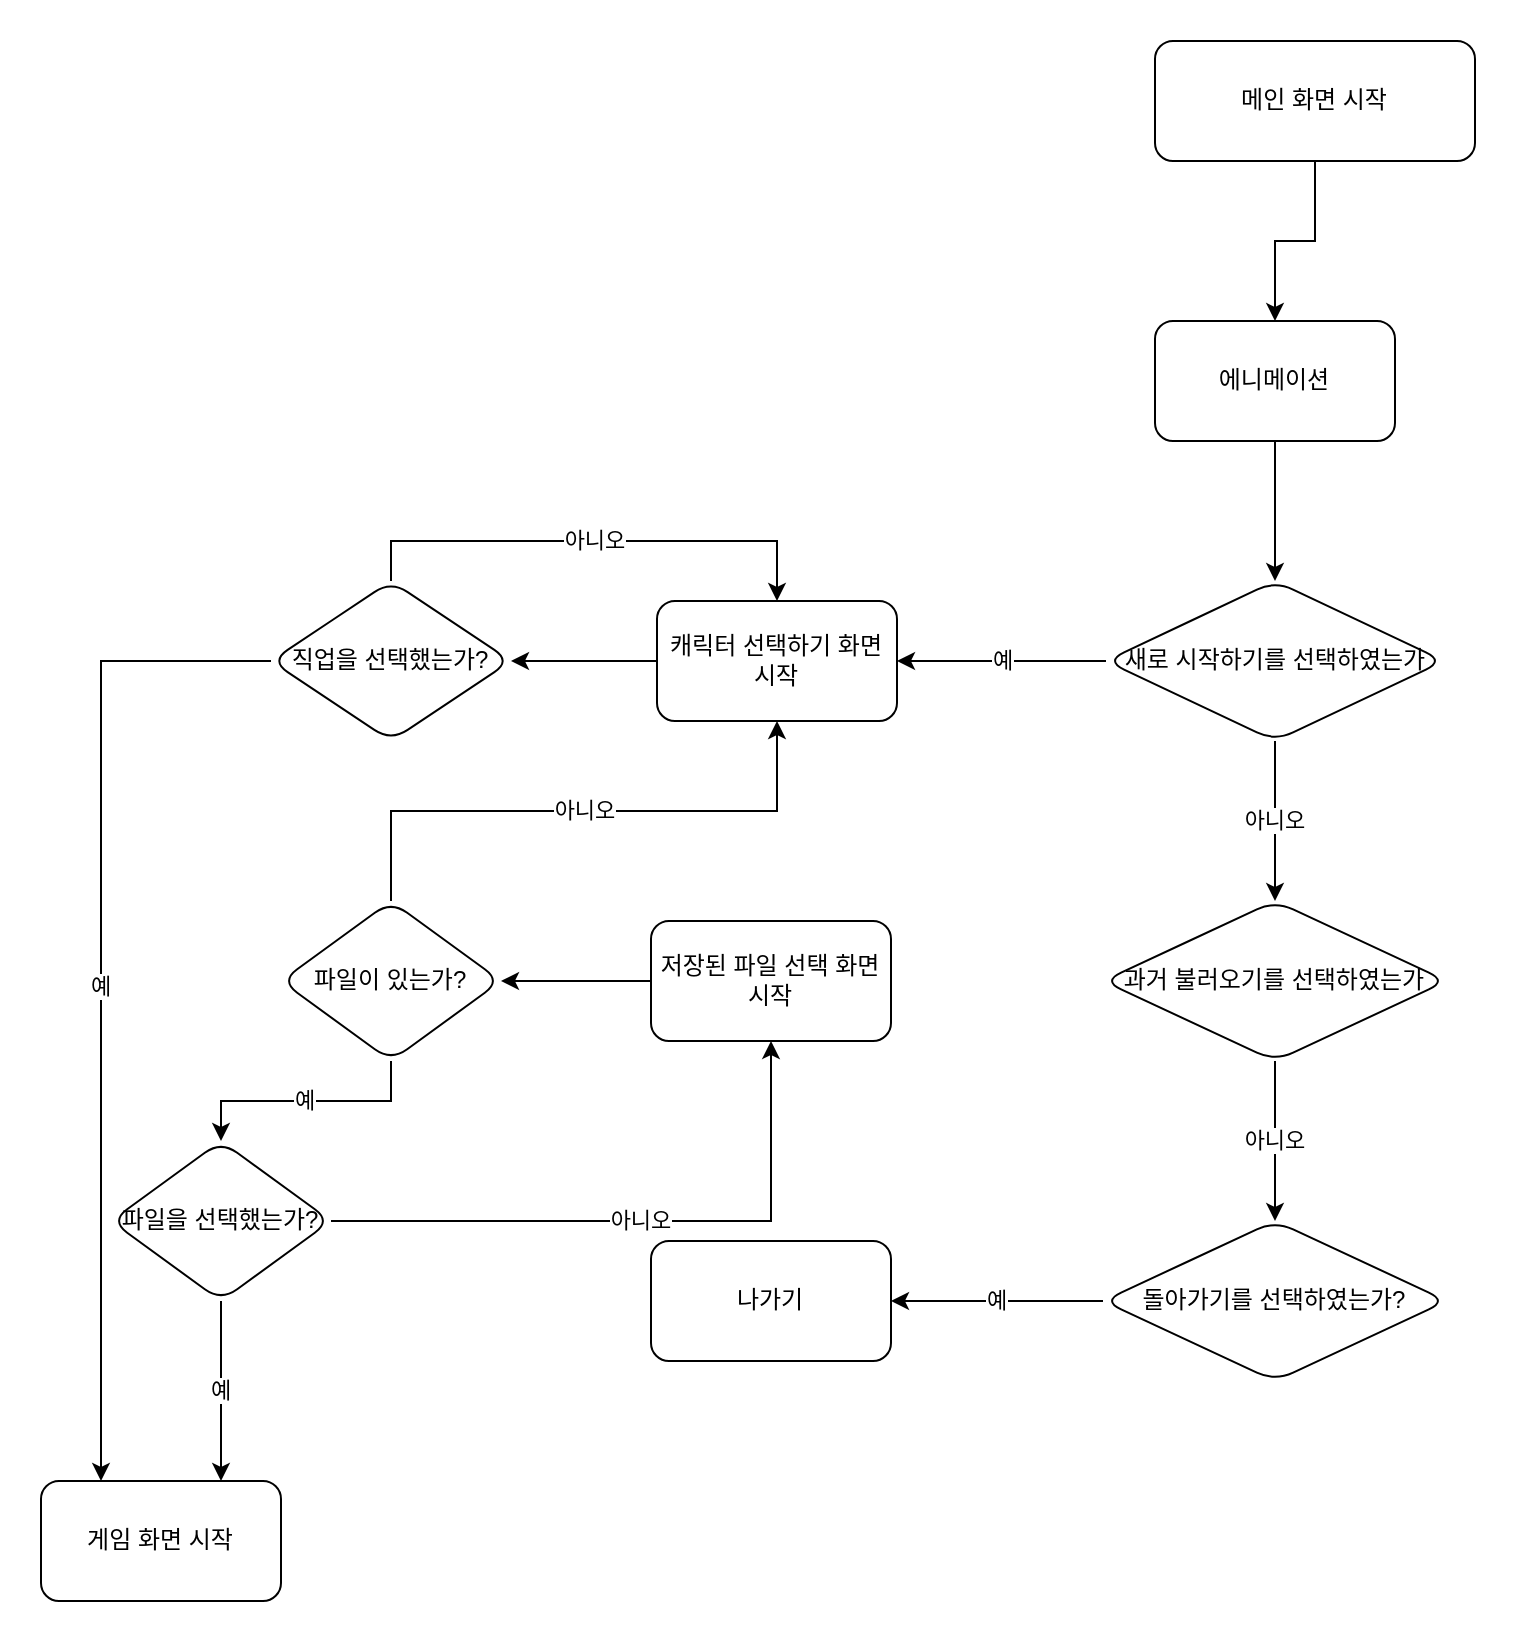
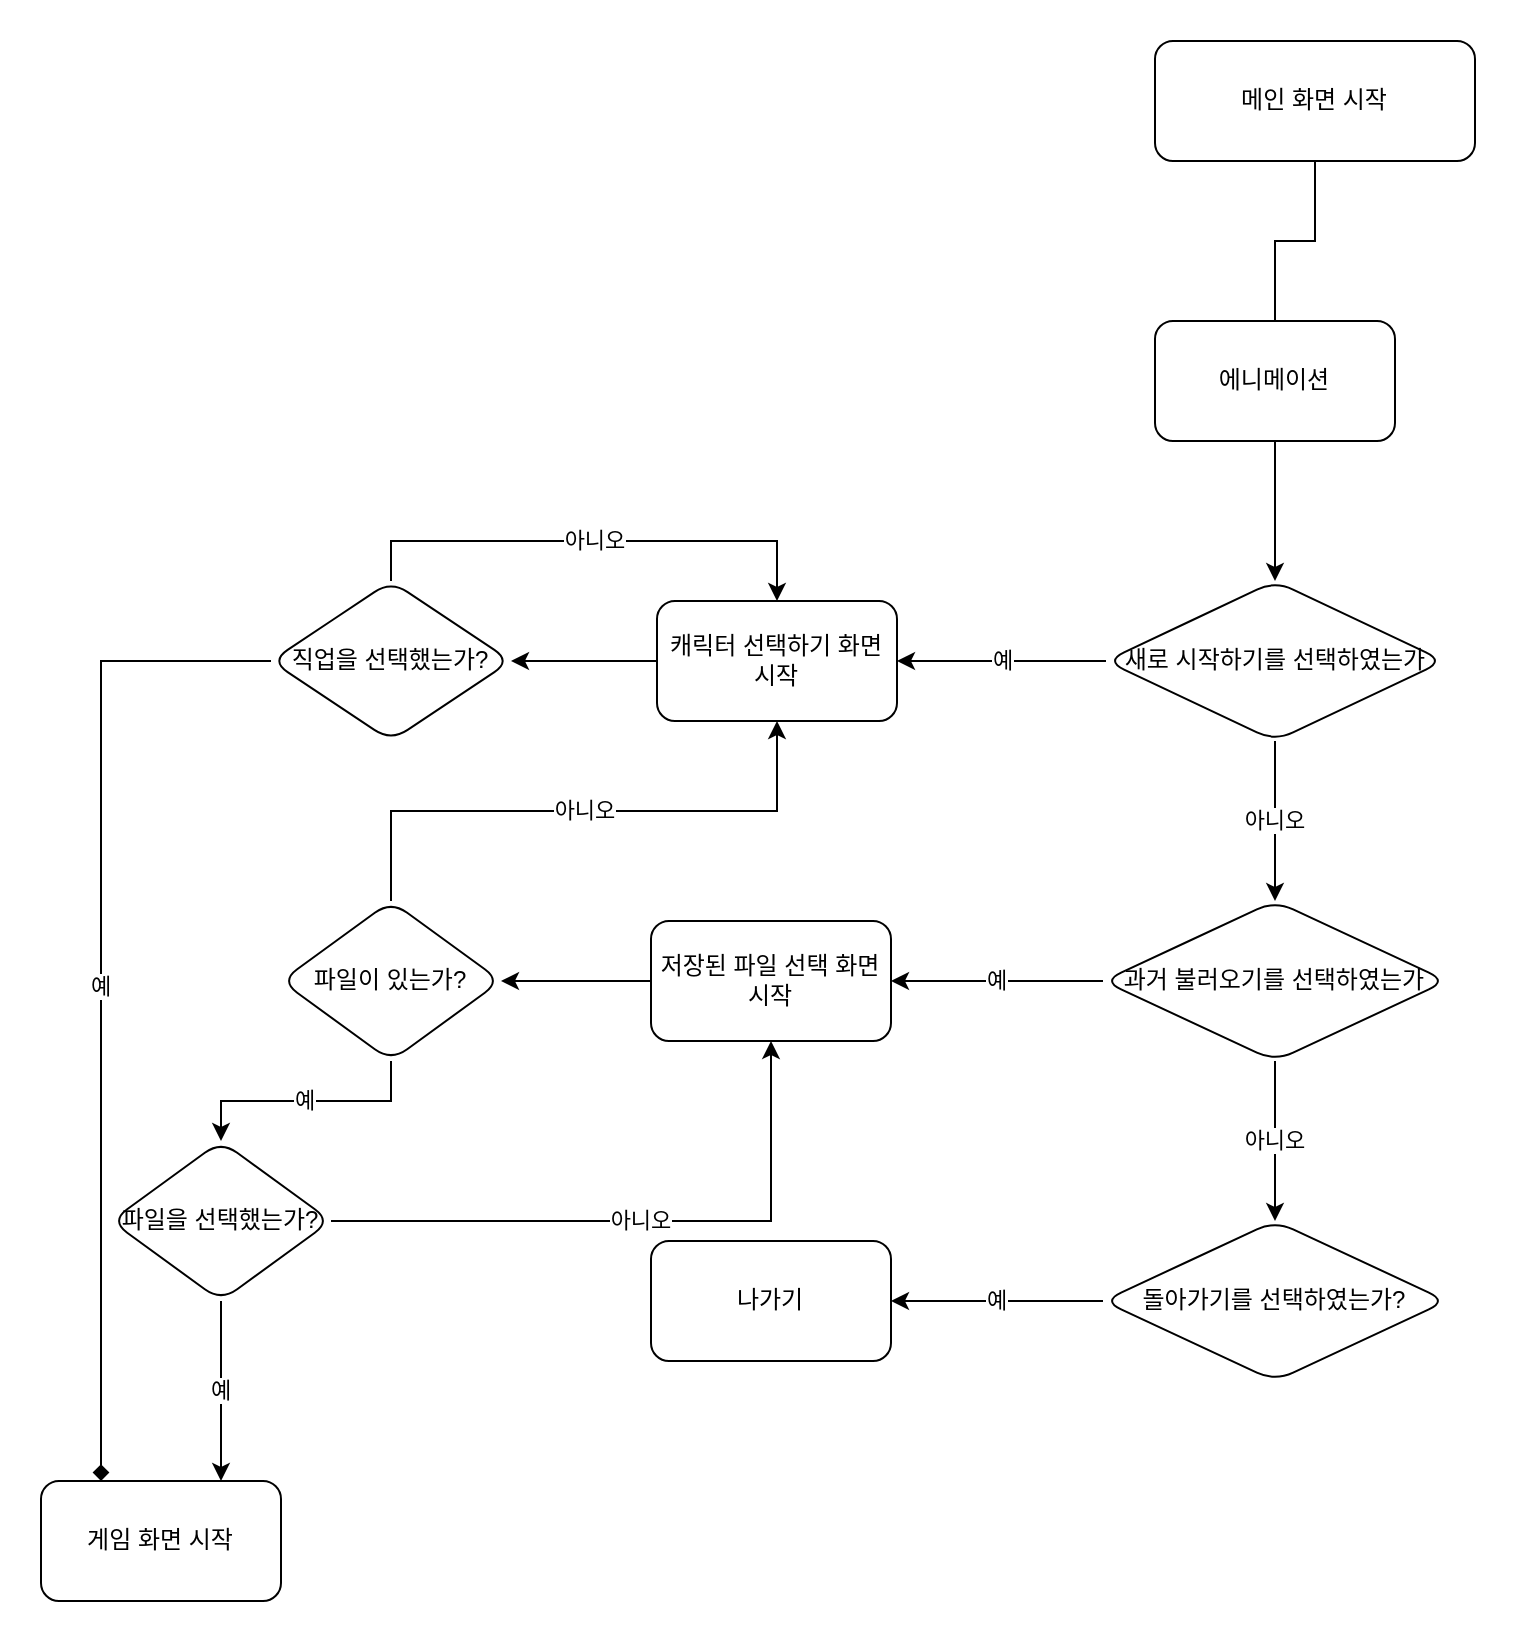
(1275, 306) -> (1275, 311)
none -> (1004, 981)
(101, 1466) -> (101, 1465)
